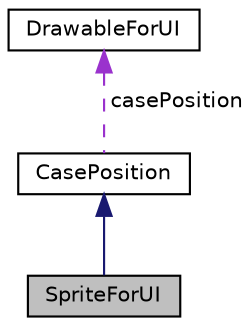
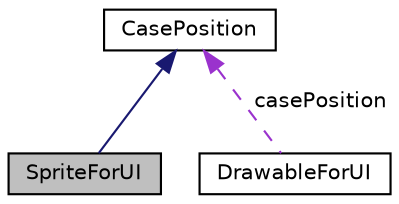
(104, 113) -> (249, 111)
